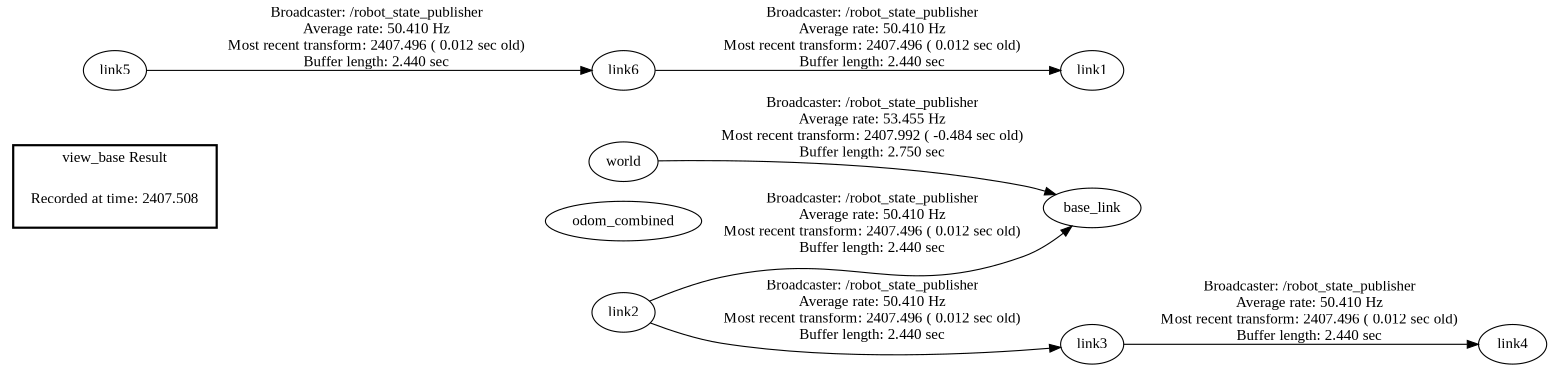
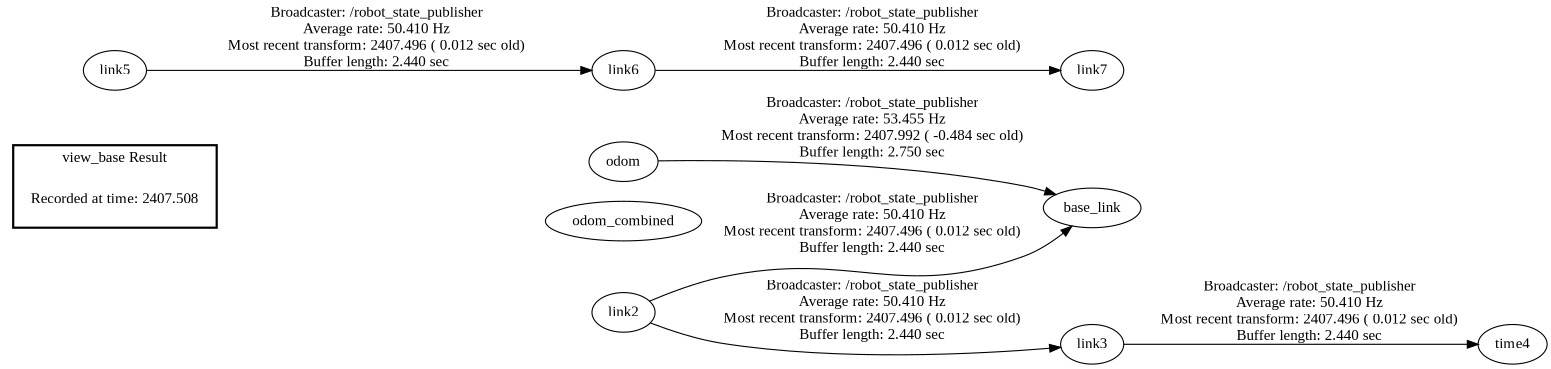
(1092, 70) -> (1092, 70)
(624, 162) -> (624, 162)
(1513, 344) -> (1513, 344)
